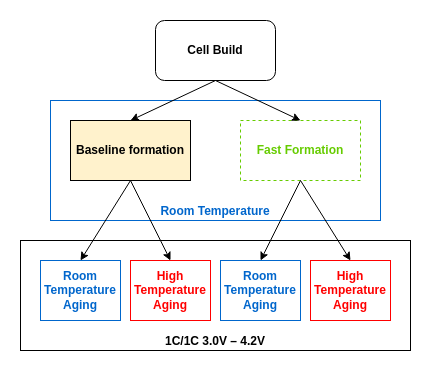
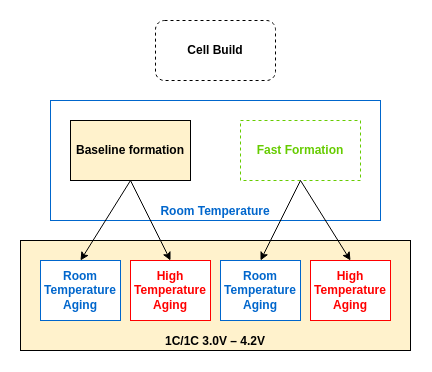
(216, 51) -> (216, 51)
(175, 99) -> none
(255, 99) -> none
(216, 296) -> (216, 296)
